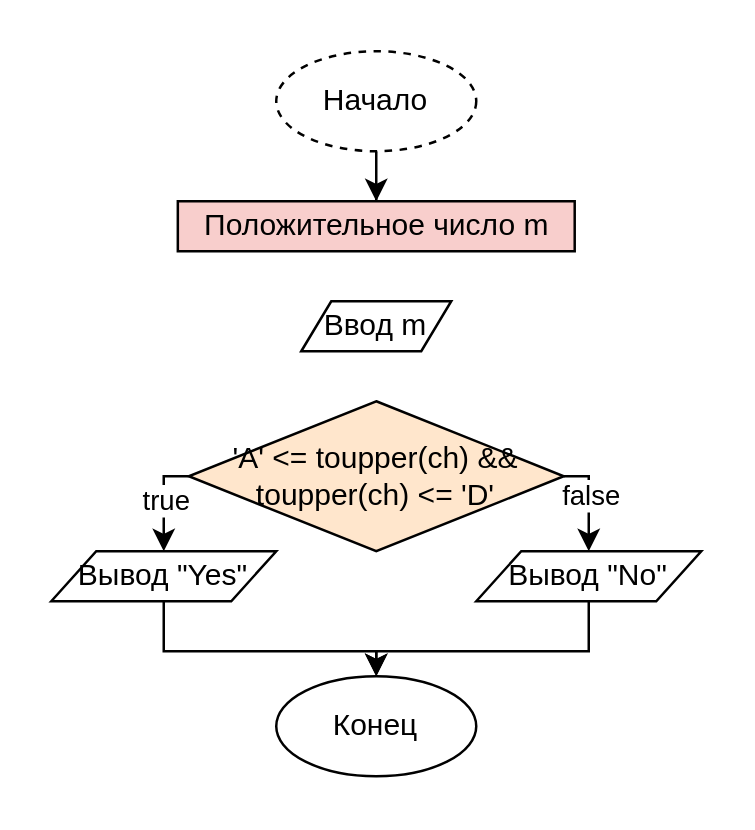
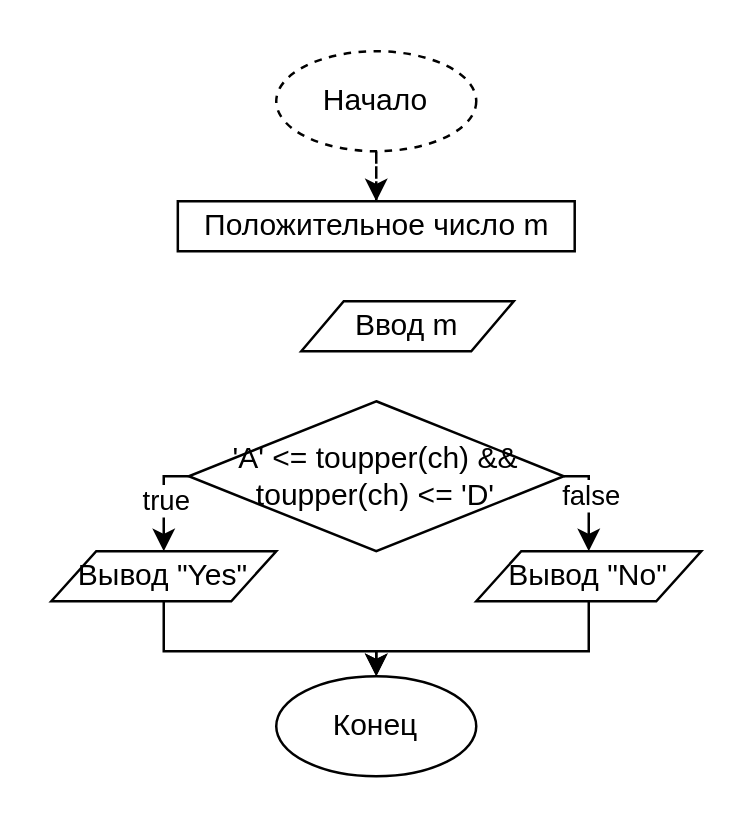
(376, 164) -> (376, 164)
(376, 226) -> (376, 226)
(376, 326) -> (408, 326)
(376, 476) -> (376, 476)
